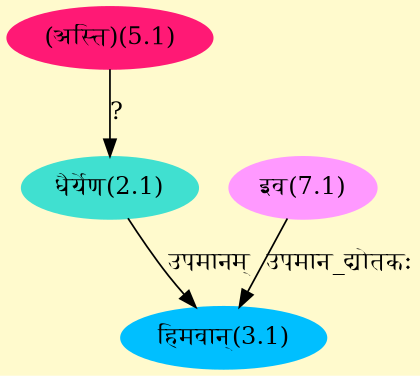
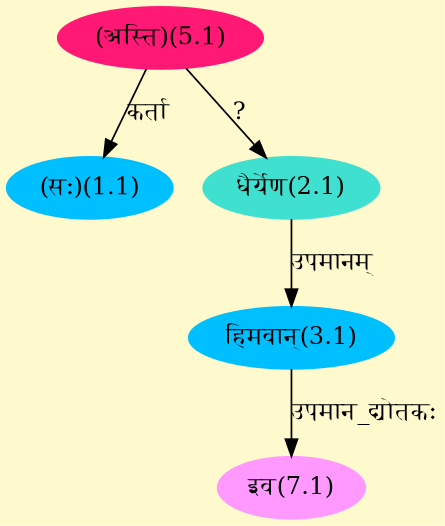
none -> (90, 188)
(268, 255) -> (291, 404)
